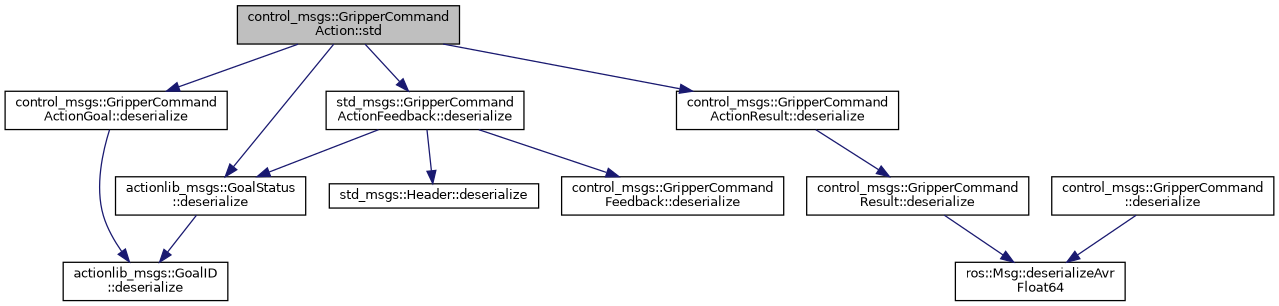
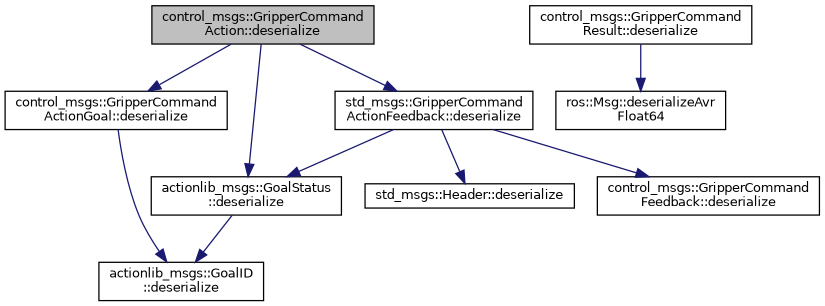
(348, 25) -> (263, 25)
(788, 110) -> none
(1163, 196) -> none
